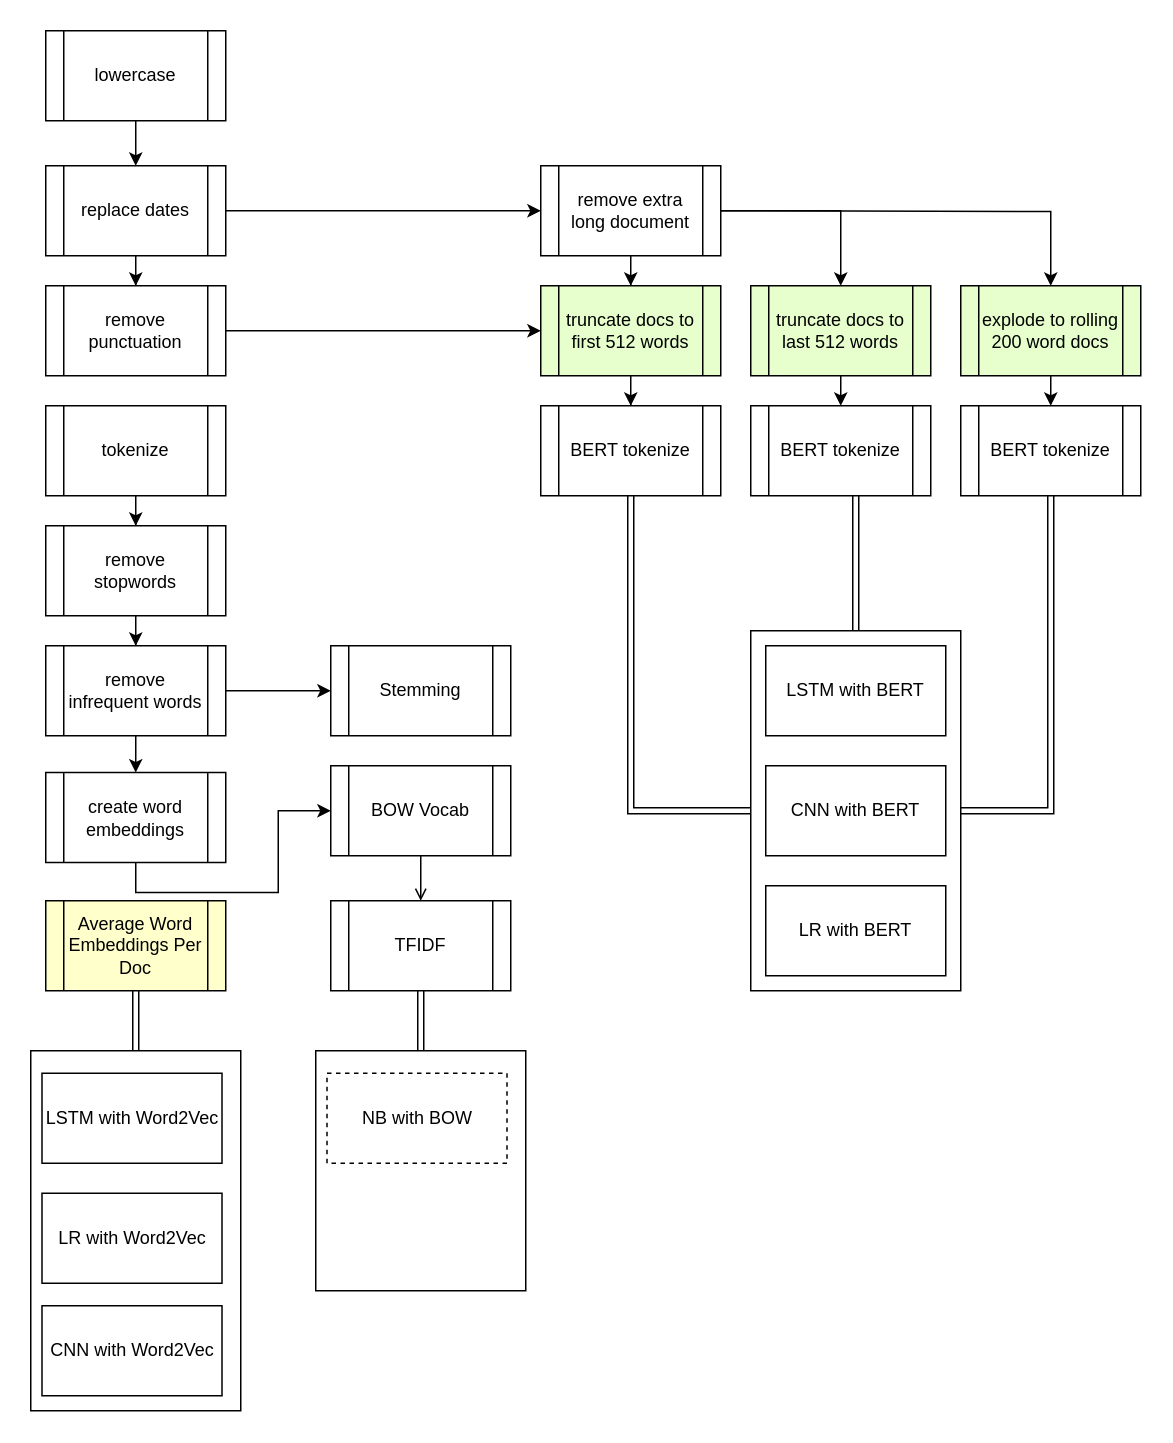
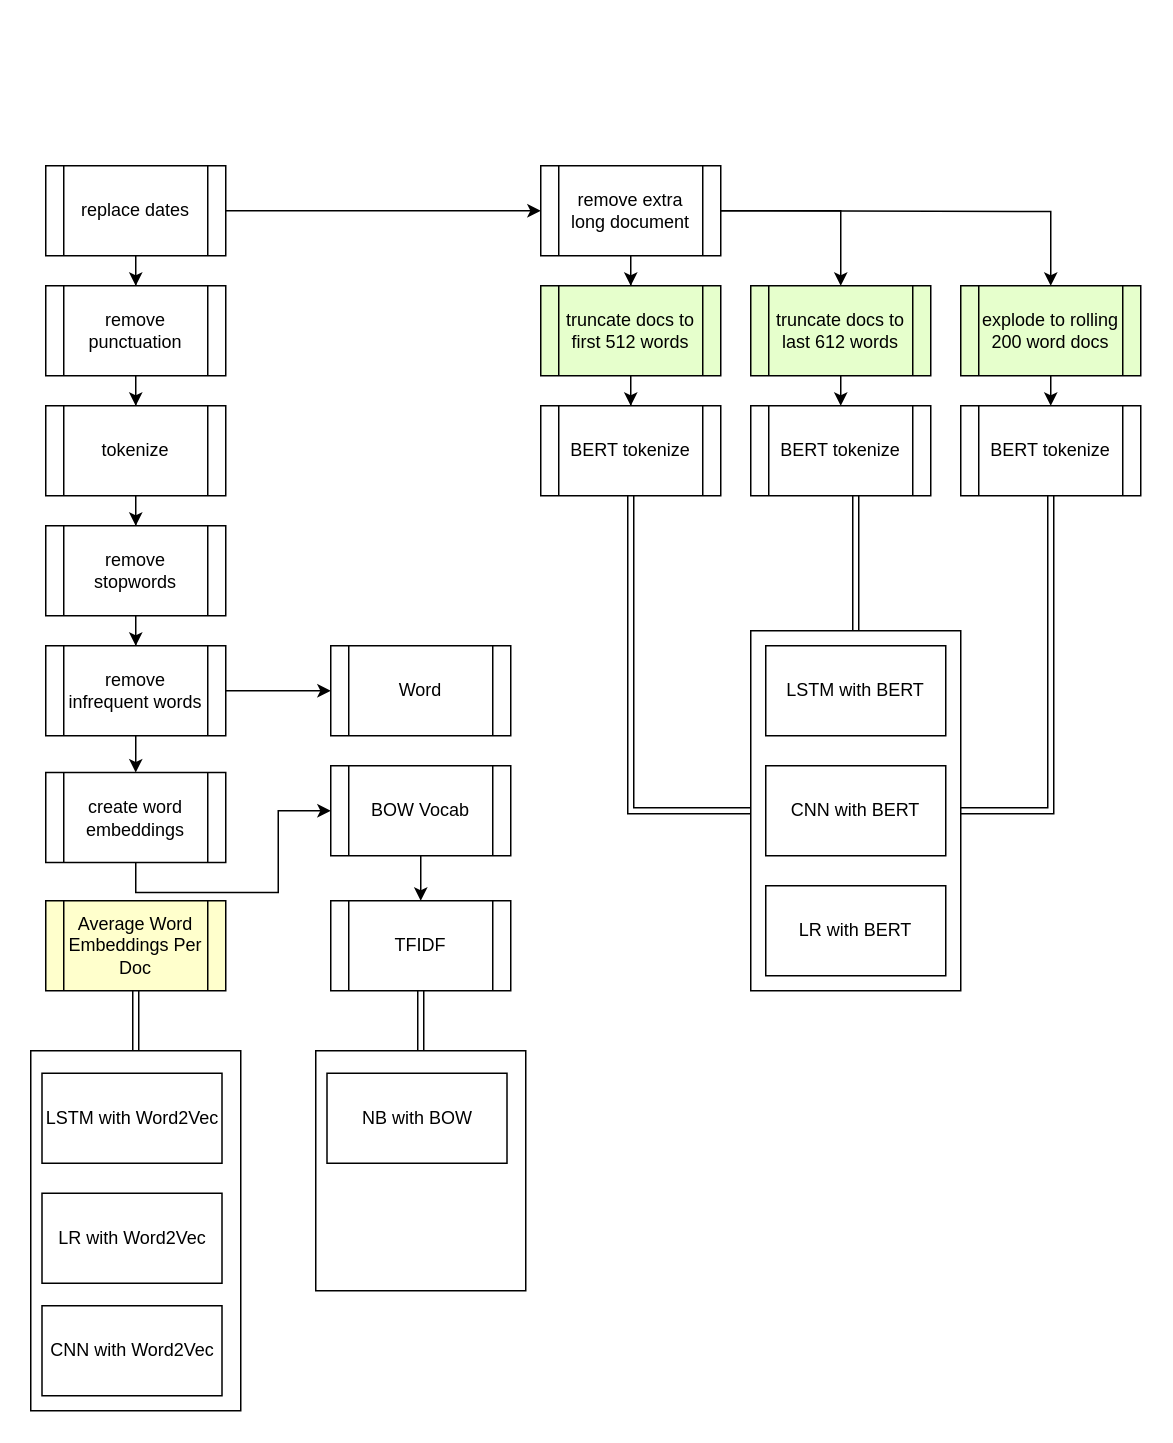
(136, 76) -> none
(136, 138) -> none
(378, 331) -> (136, 396)
(841, 331) -> (841, 331)
(421, 691) -> (421, 691)
(421, 891) -> (421, 889)
(417, 1118) -> (417, 1118)
